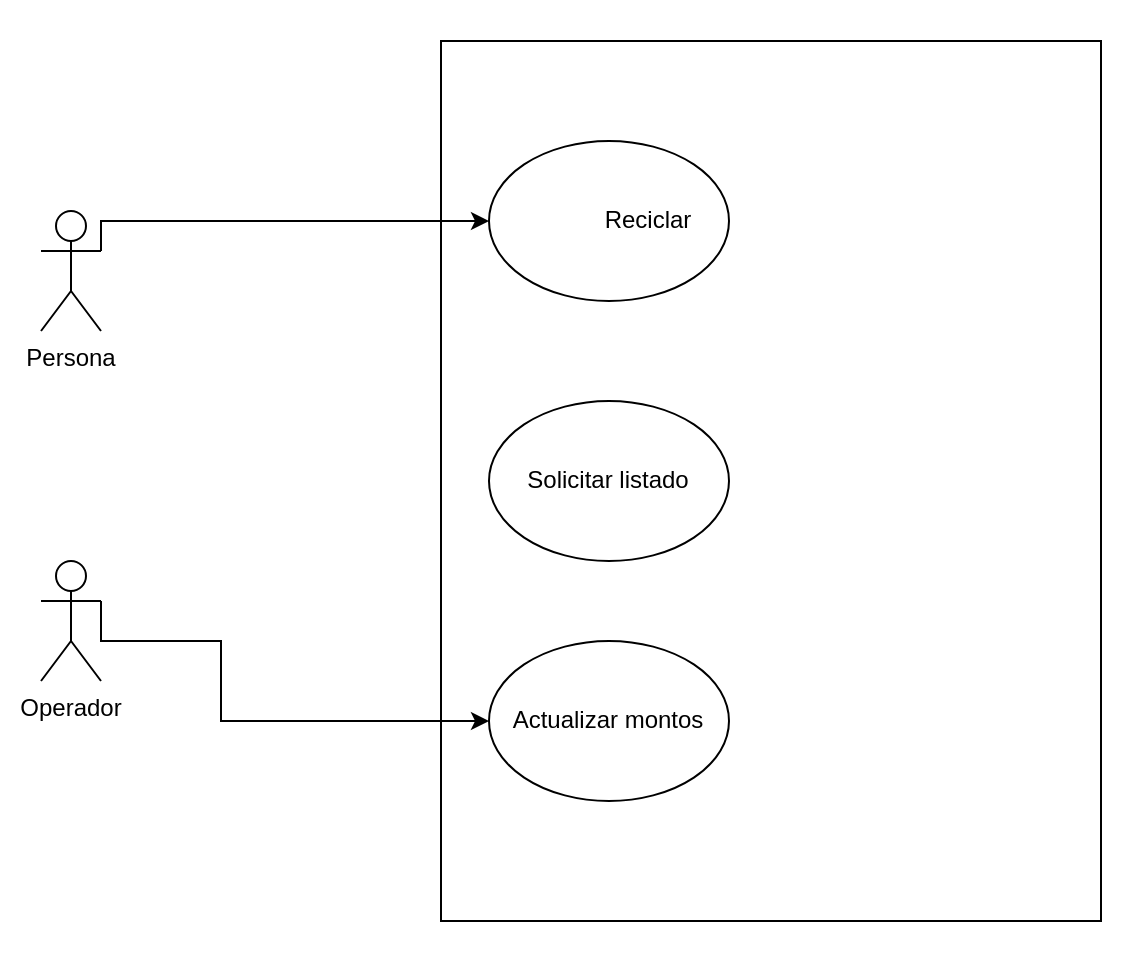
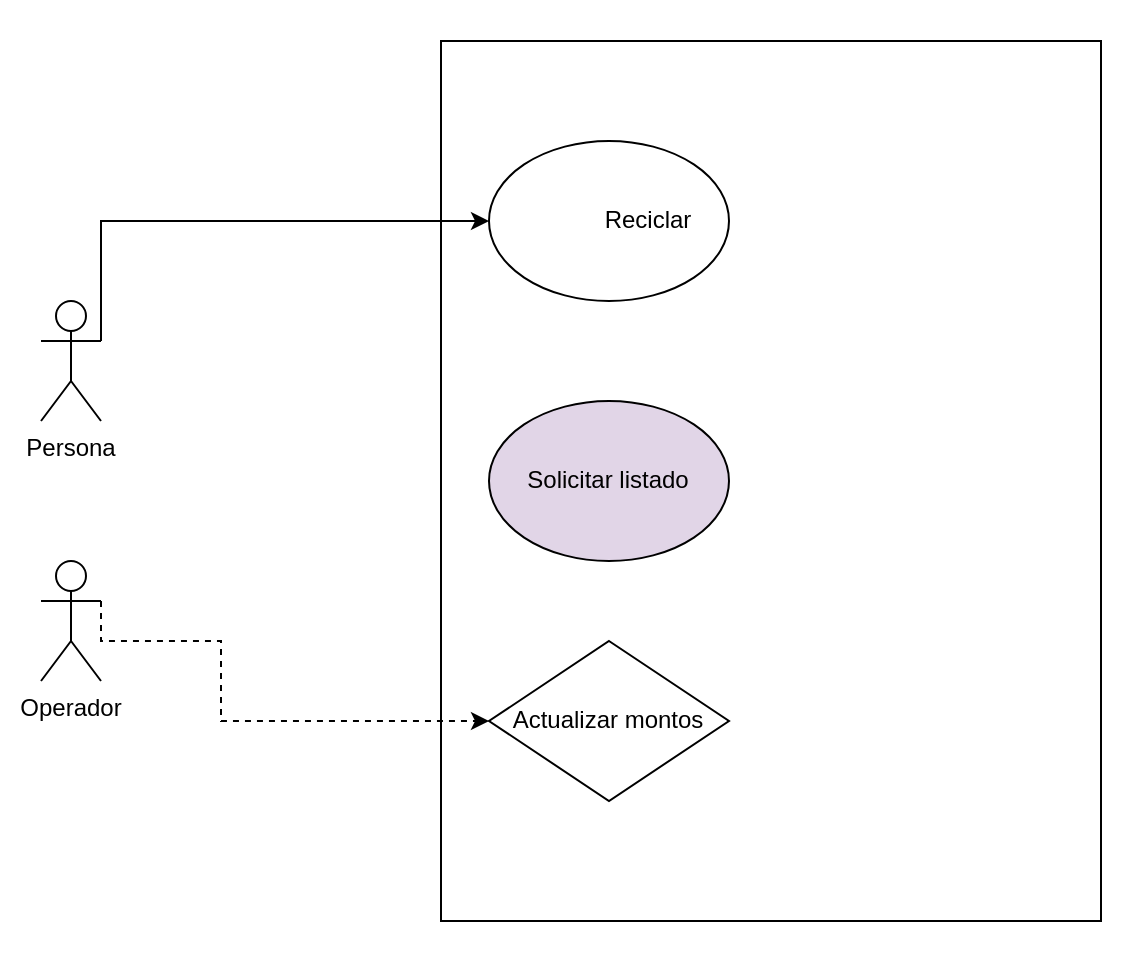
(71, 271) -> (71, 361)
(609, 481) -> (609, 481)
(230, 721) -> (230, 721)
(609, 721) -> (609, 721)
